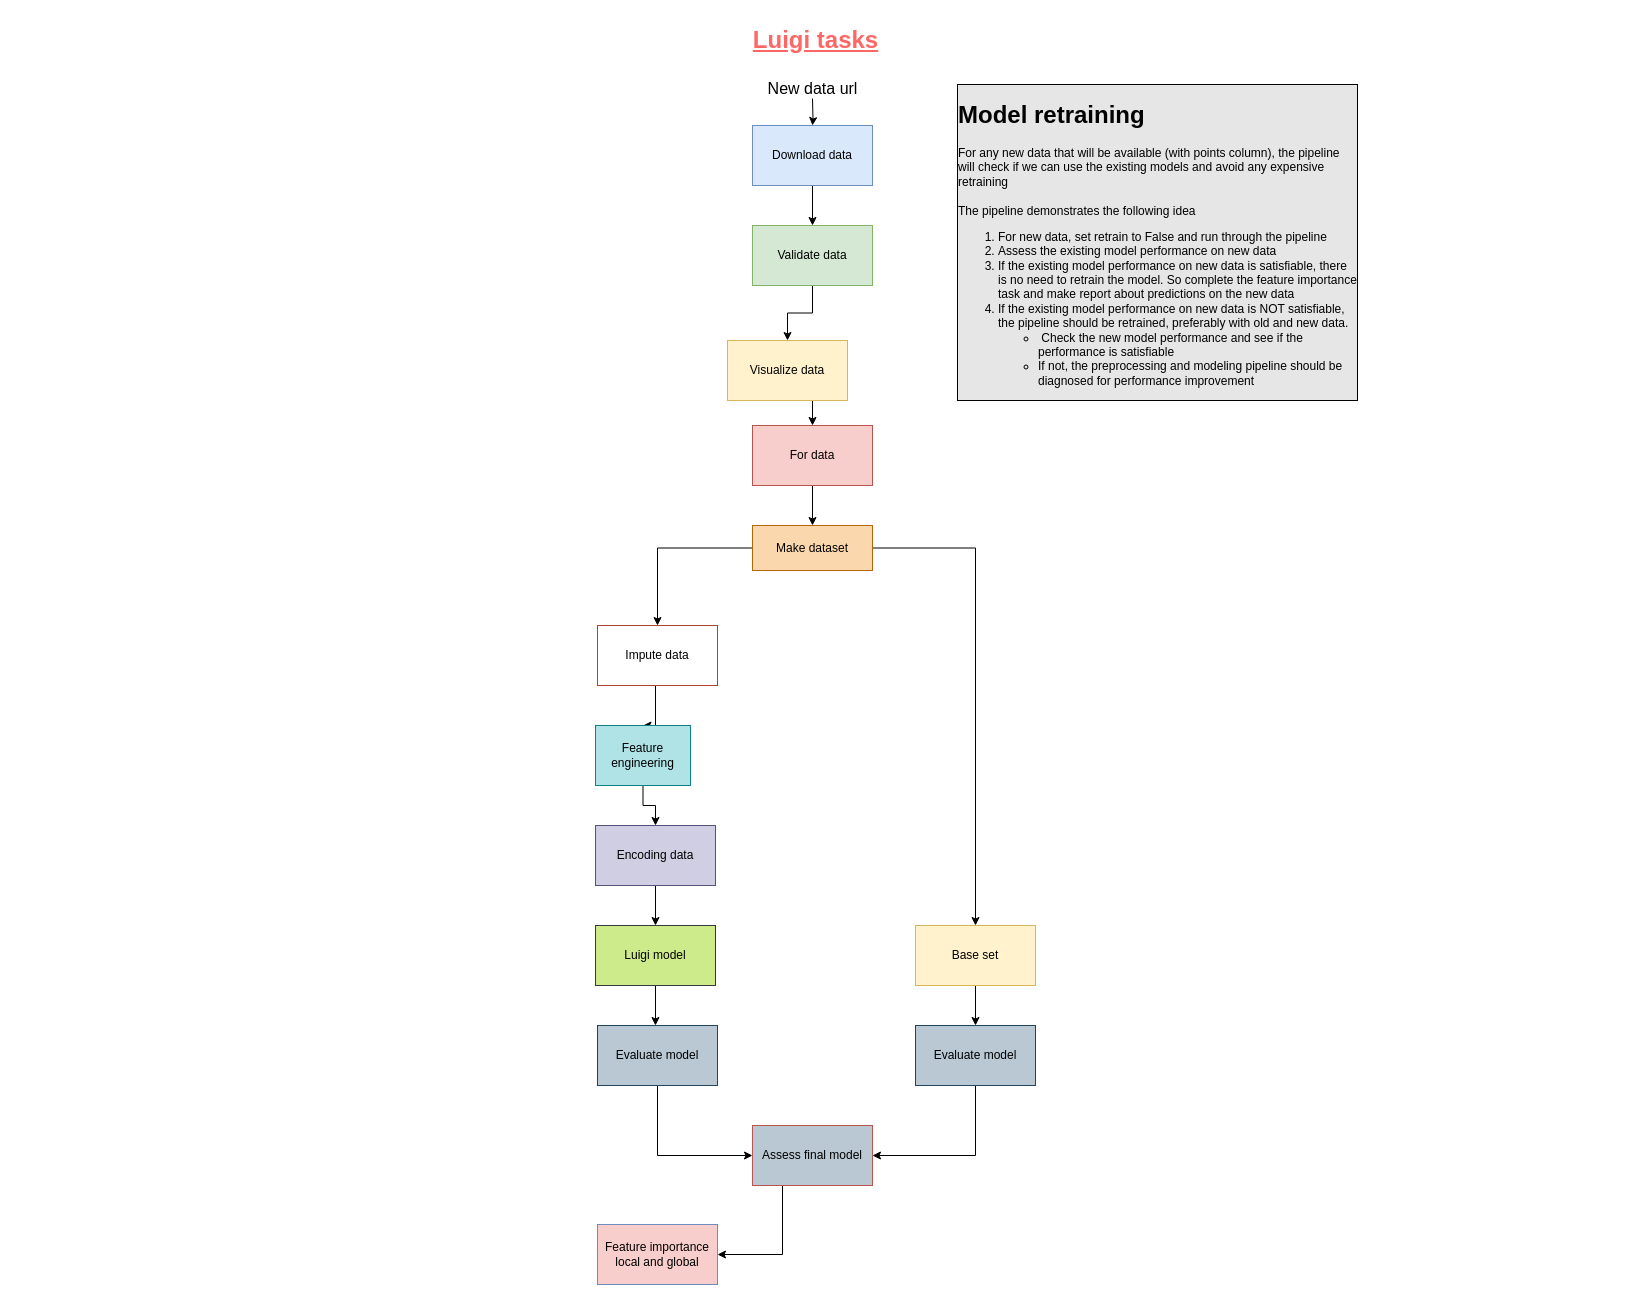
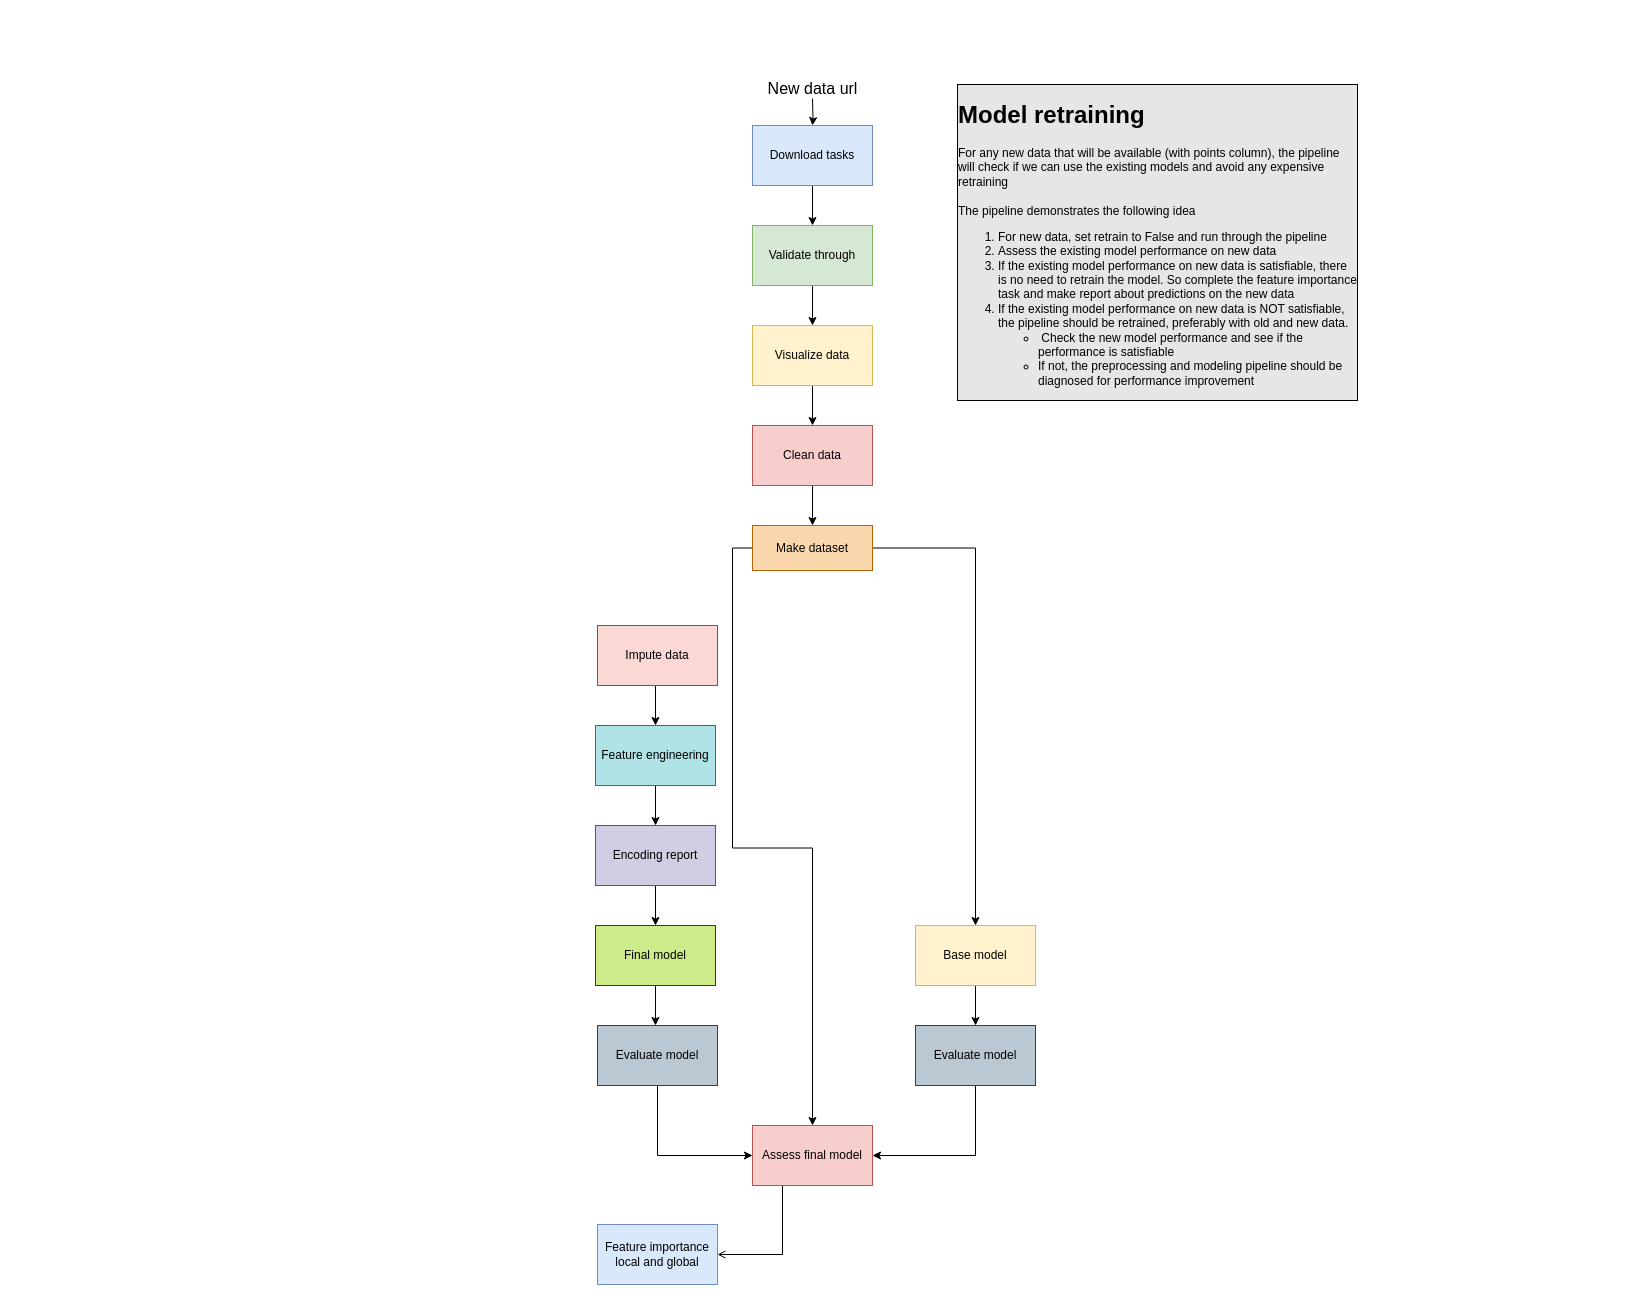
(816, 41) -> none
(813, 156) -> (813, 156)
(813, 256) -> (813, 256)
(788, 371) -> (813, 356)
(813, 456) -> (813, 456)
(661, 548) -> (757, 848)
(658, 656) -> (658, 656)
(643, 756) -> (656, 756)
(656, 856) -> (656, 856)
(656, 956) -> (656, 956)
(976, 956) -> (976, 956)
(813, 1156) -> (813, 1156)
(658, 1255) -> (658, 1255)
(725, 1255) -> (723, 1255)
